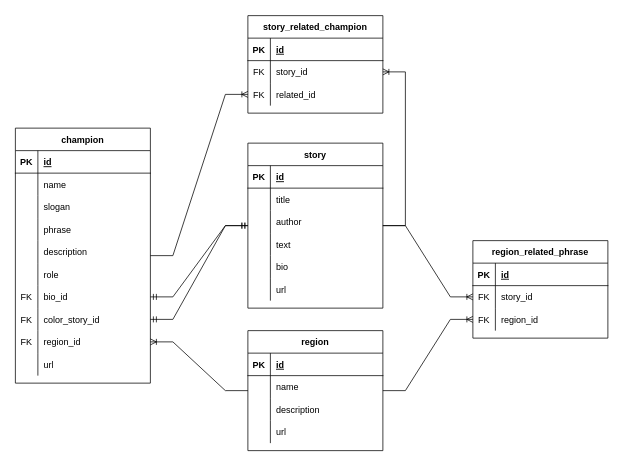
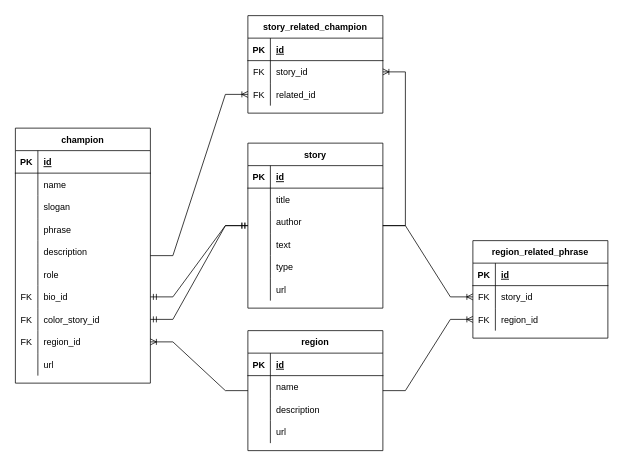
(282, 267) -> (286, 267)
